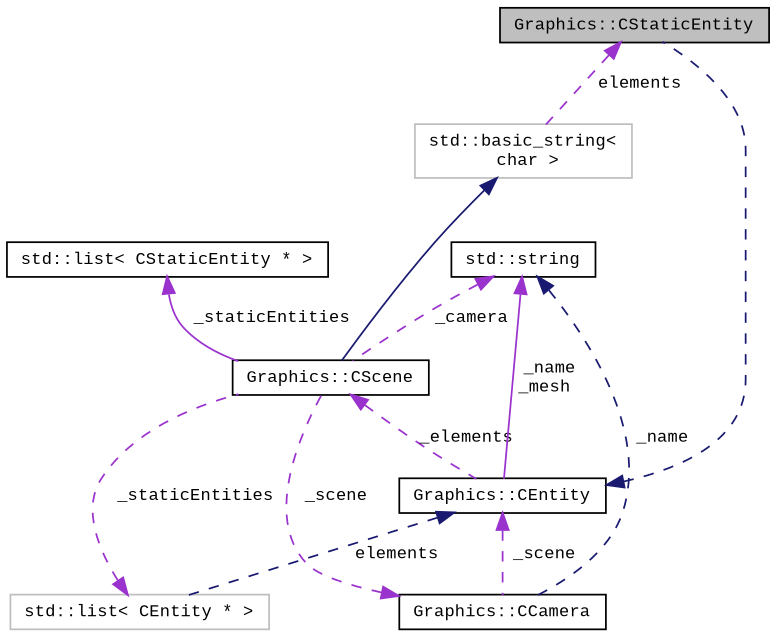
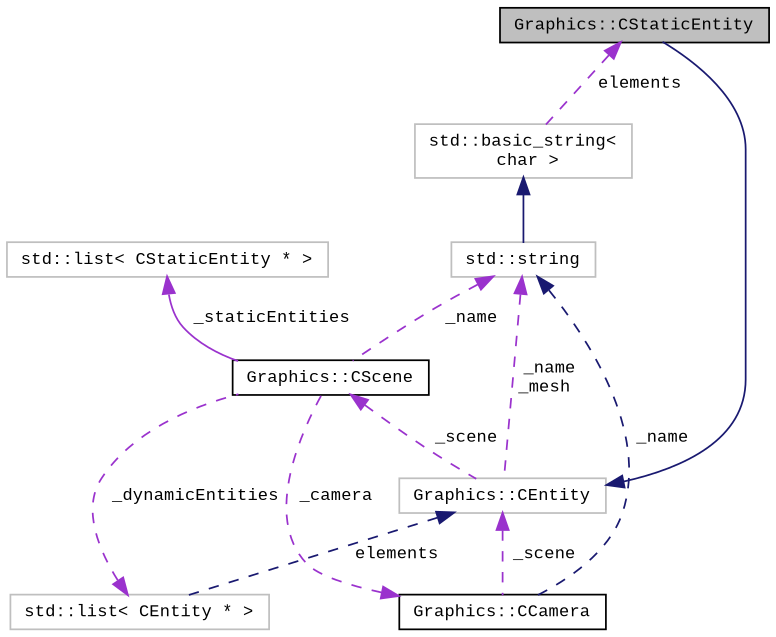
(168, 260) -> (168, 260)
(523, 260) -> (523, 260)
(409, 272) -> (523, 219)
(746, 280) -> (746, 280)
(467, 318) -> (467, 318)
(512, 387) -> (512, 387)
(462, 438) -> (462, 438)
(191, 496) -> (191, 496)
(332, 496) -> (332, 496)
(503, 496) -> (503, 496)
